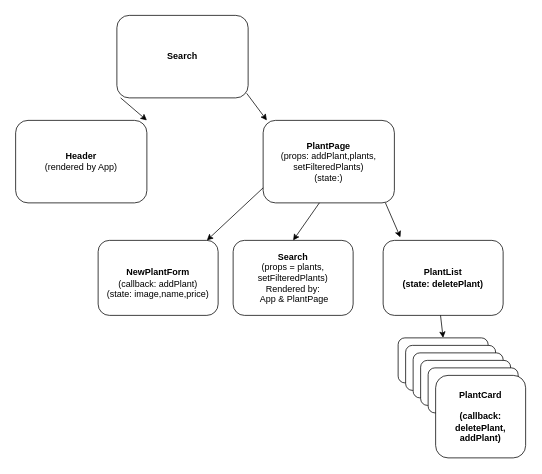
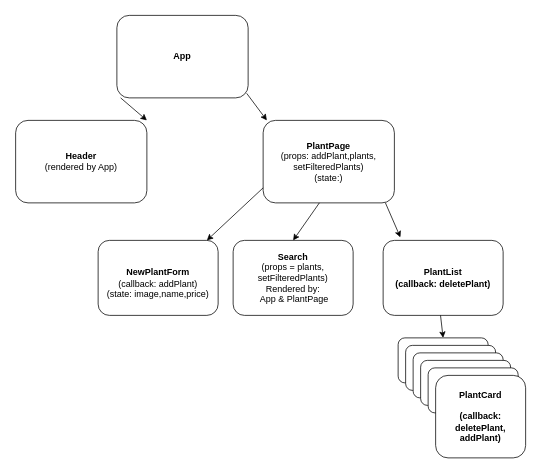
(182, 57) -> (182, 57)
(443, 278) -> (443, 278)
